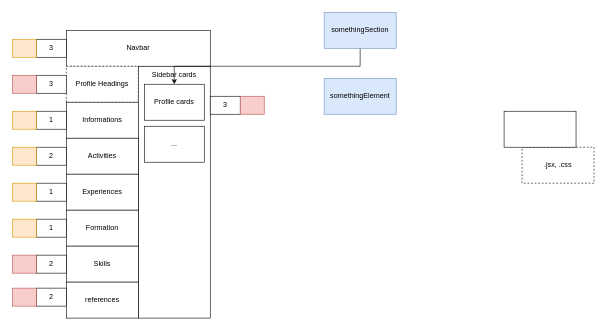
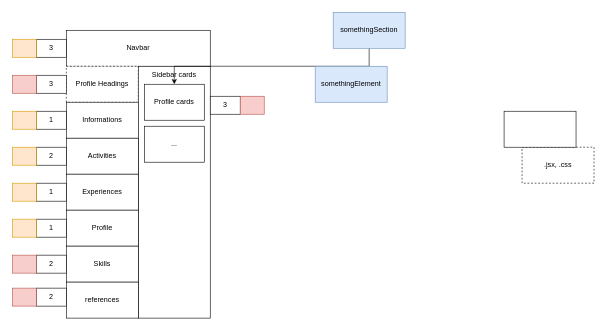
(360, 30) -> (369, 30)
(360, 96) -> (351, 84)
(102, 228) -> (102, 228)
